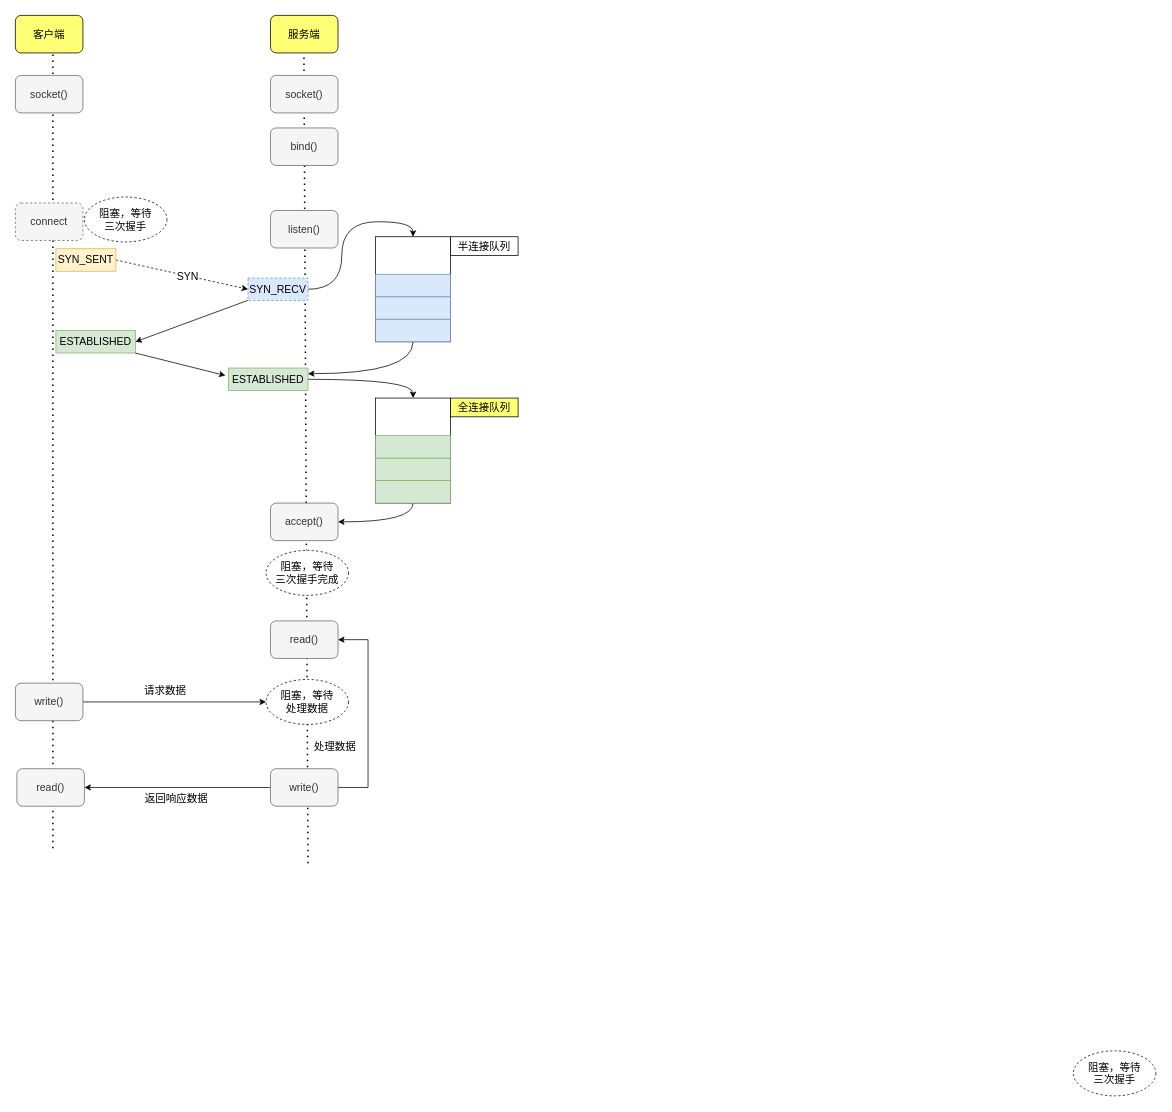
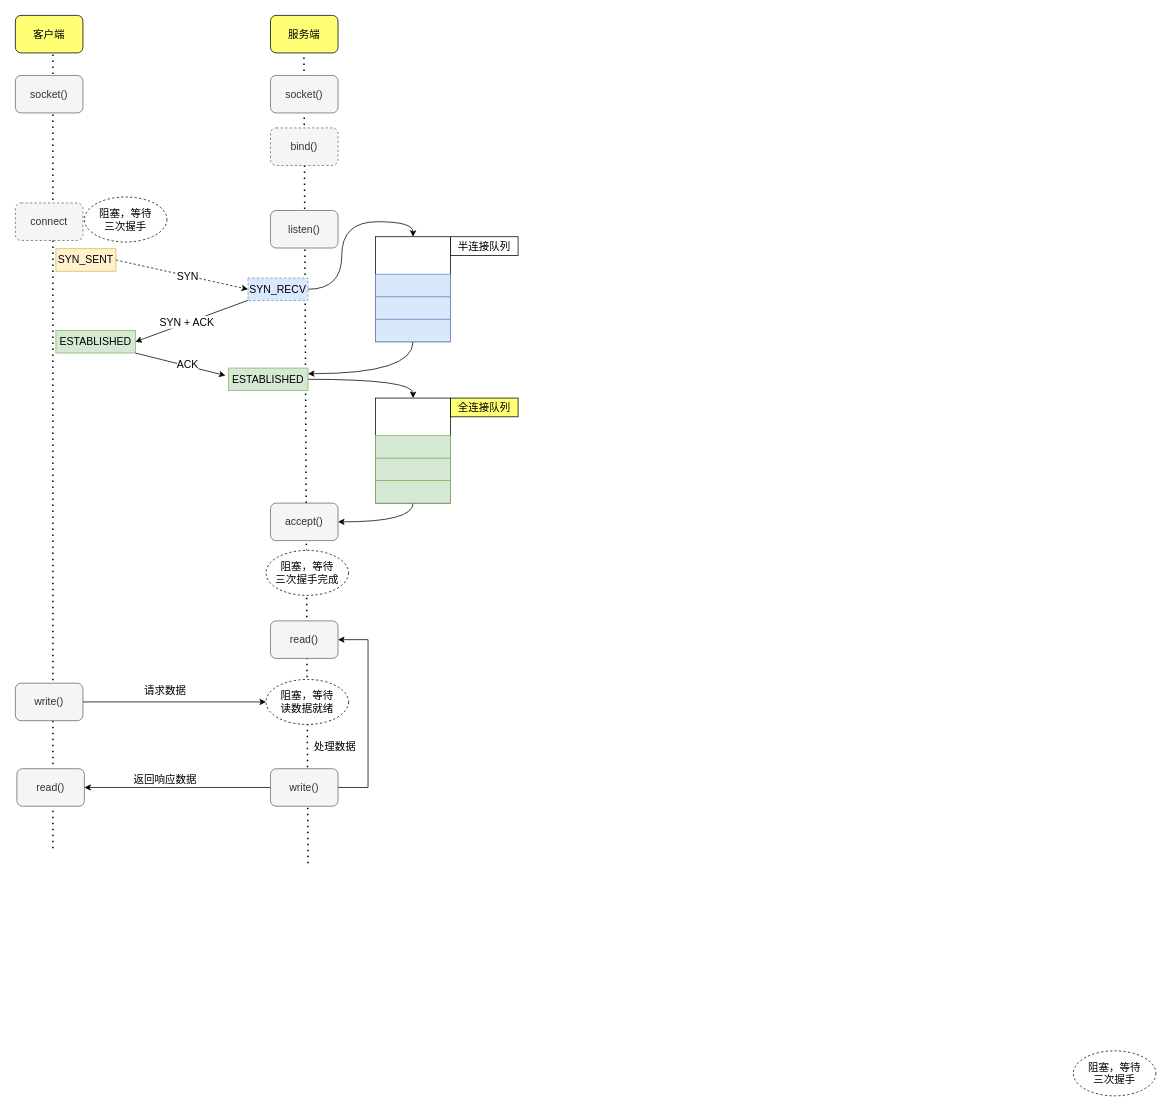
(304, 147) -> (304, 147)
none -> (187, 322)
none -> (188, 364)
(307, 702) -> (307, 702)
(177, 798) -> (165, 780)
